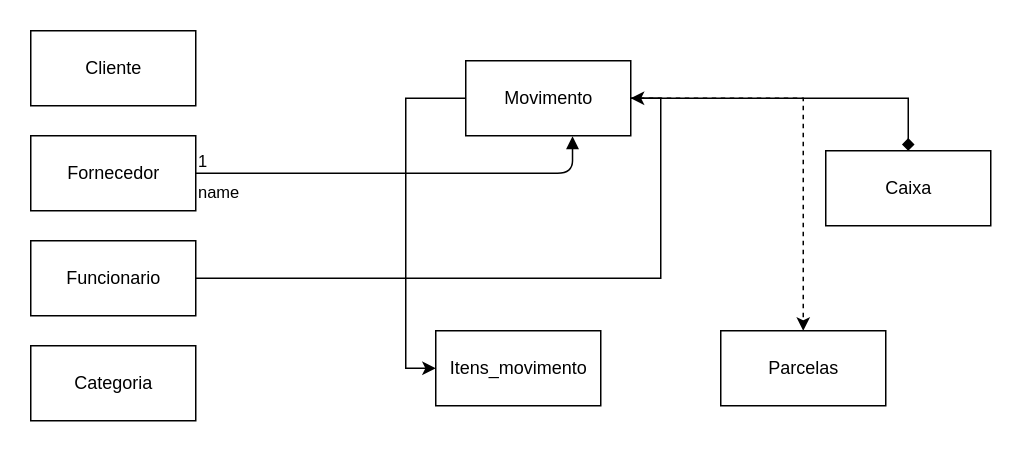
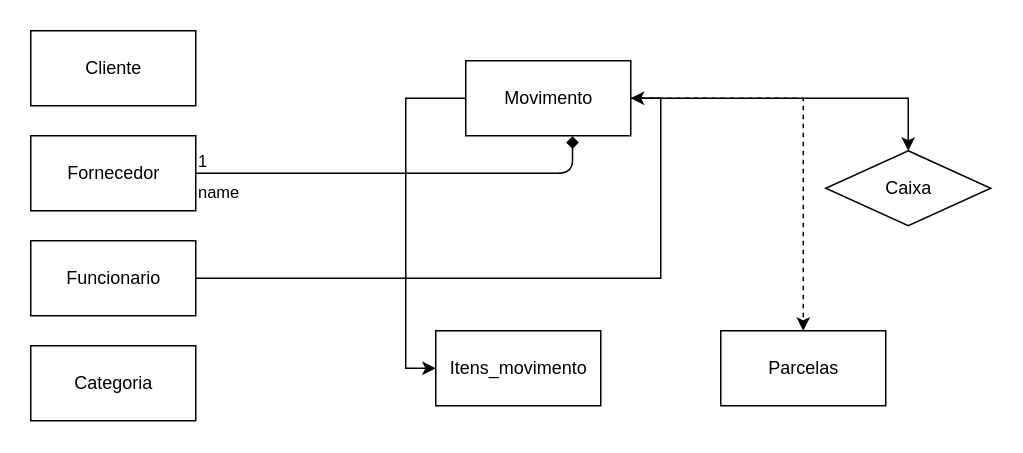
(908, 138) -> (908, 139)
(573, 149) -> (573, 149)
(908, 188) -> (908, 188)
